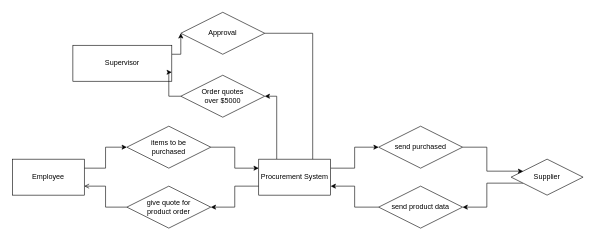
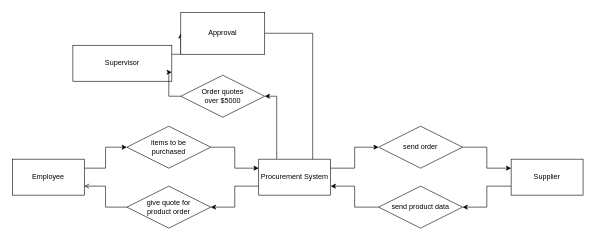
(223, 33) -> (223, 33)
(421, 147) -> (421, 147)
(548, 177) -> (548, 177)
